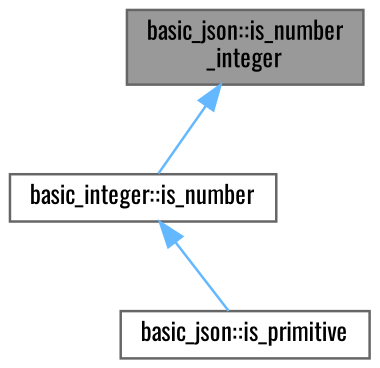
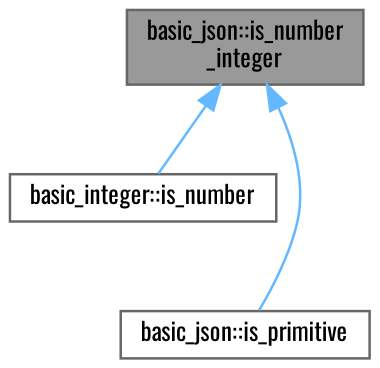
(202, 277) -> (299, 212)
